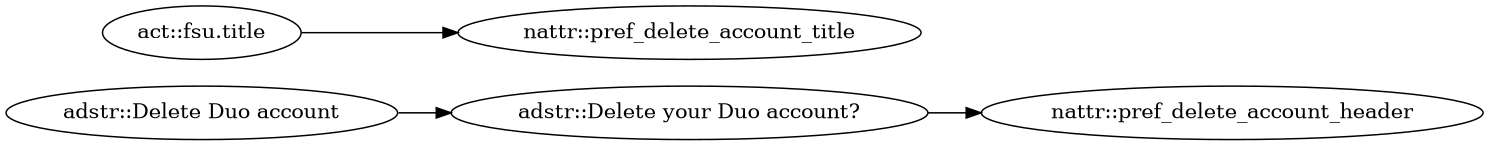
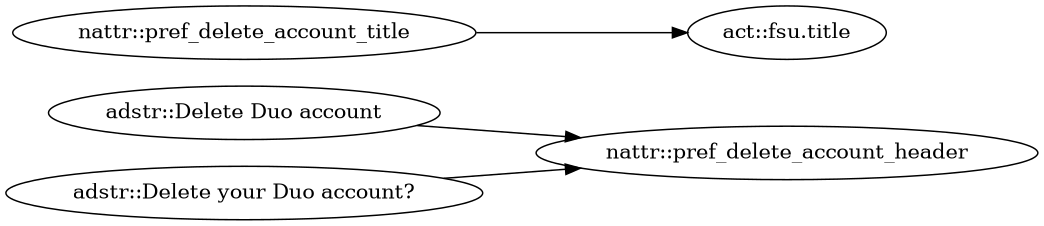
(372, 33) -> (574, 33)
(417, 113) -> (491, 131)
